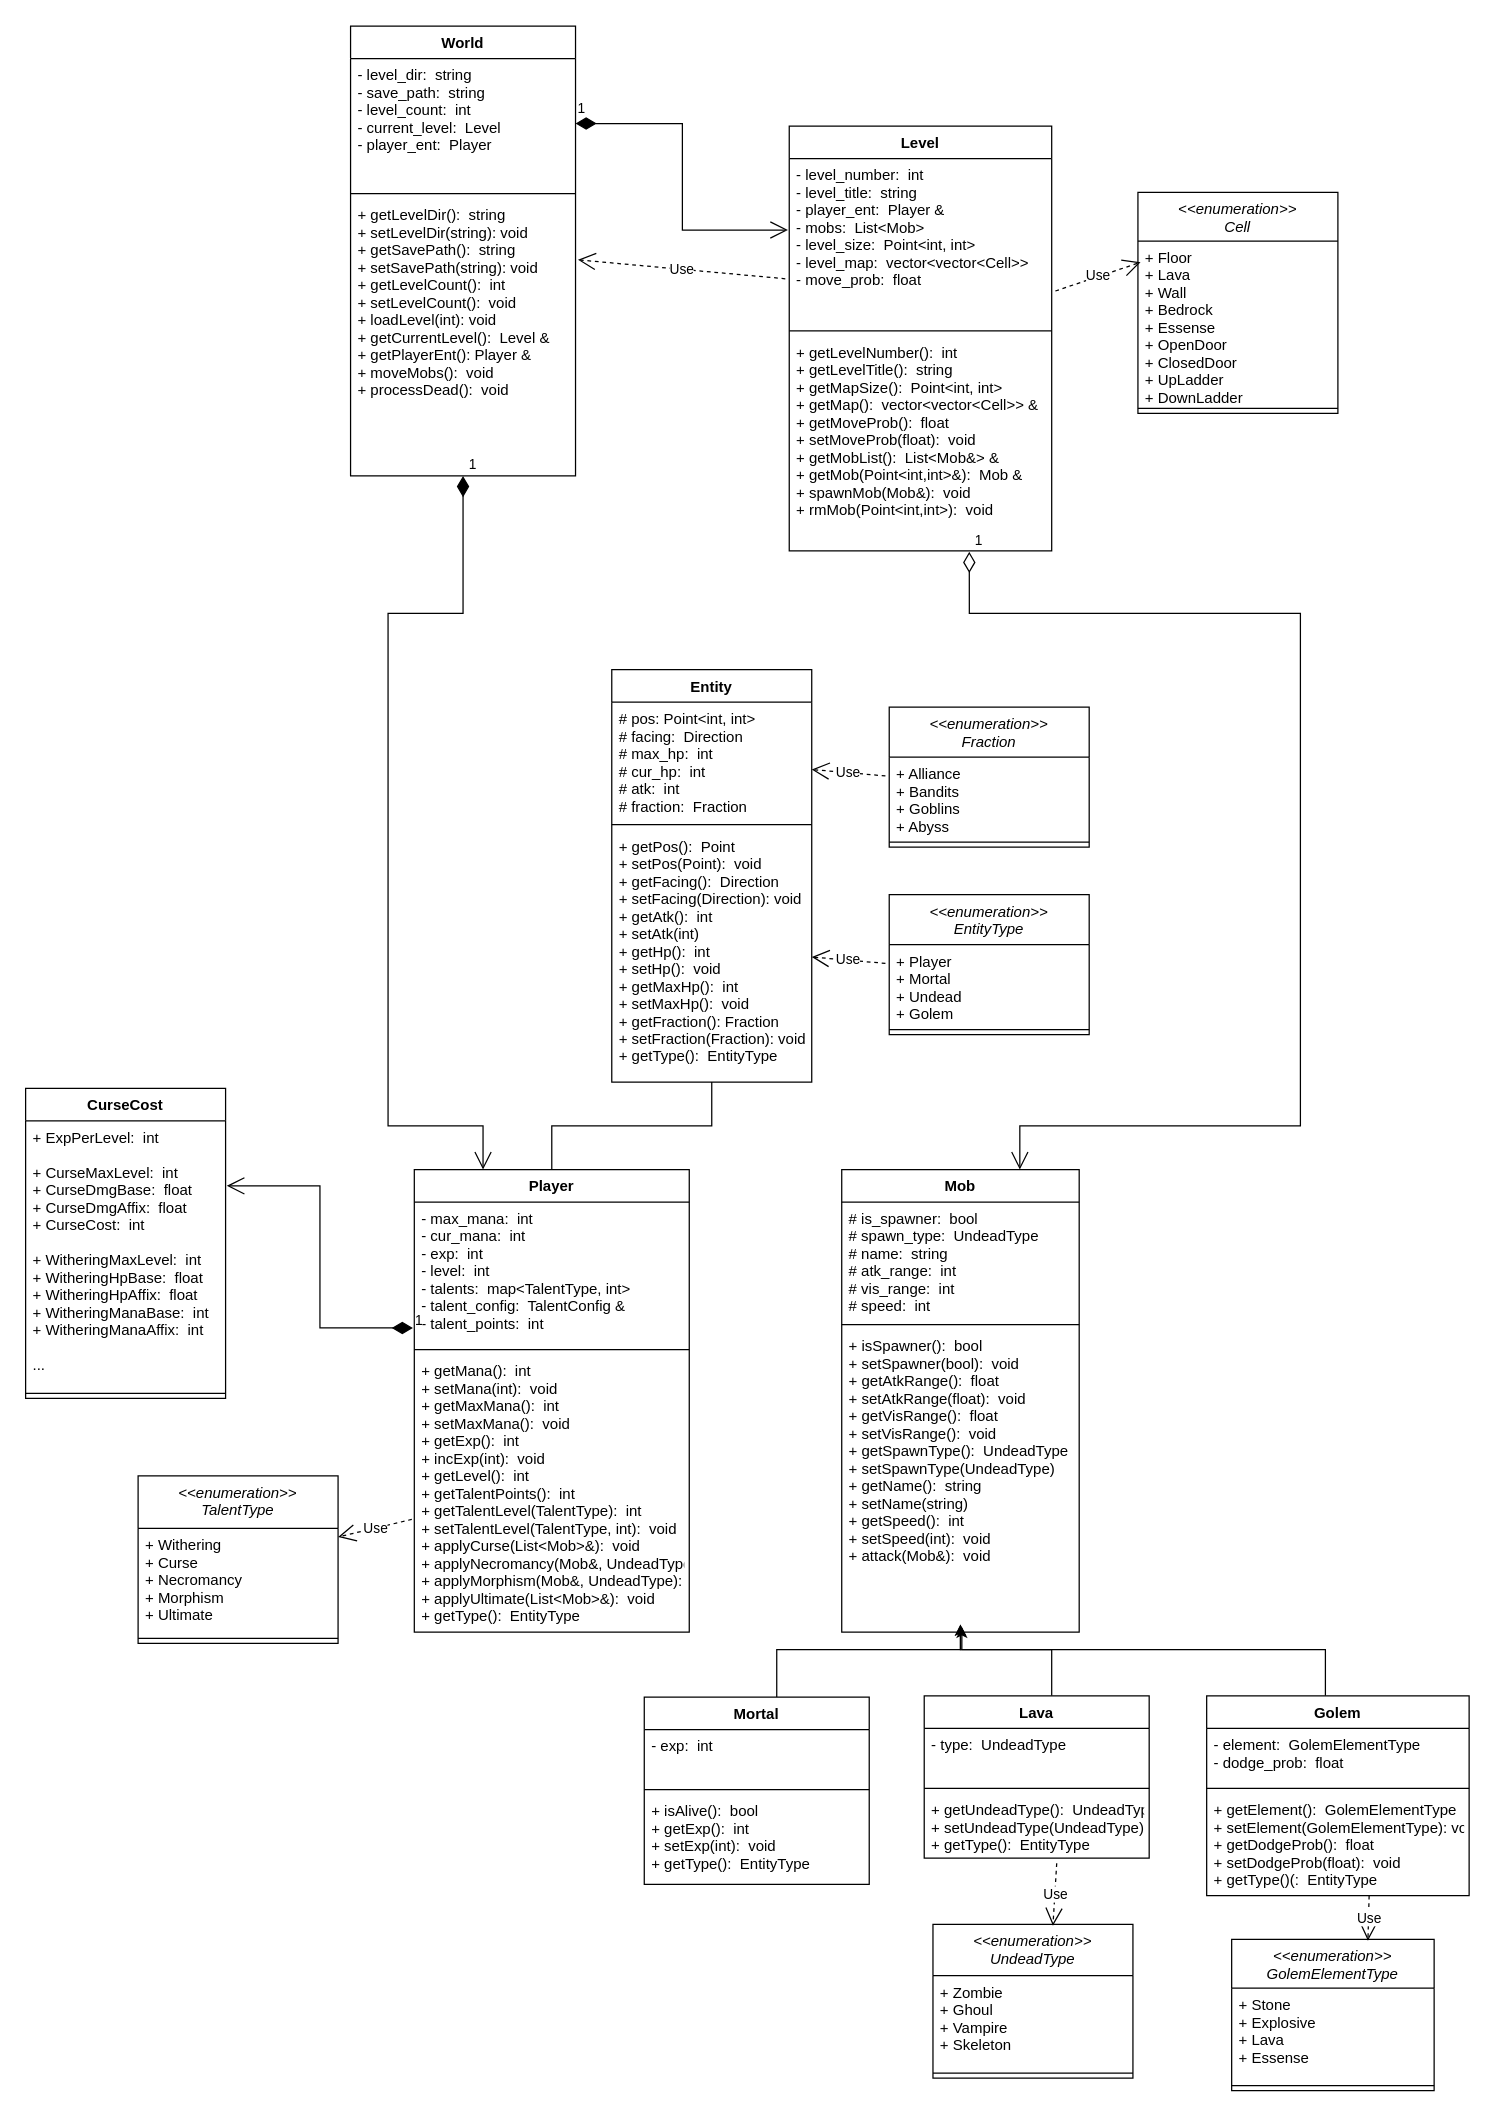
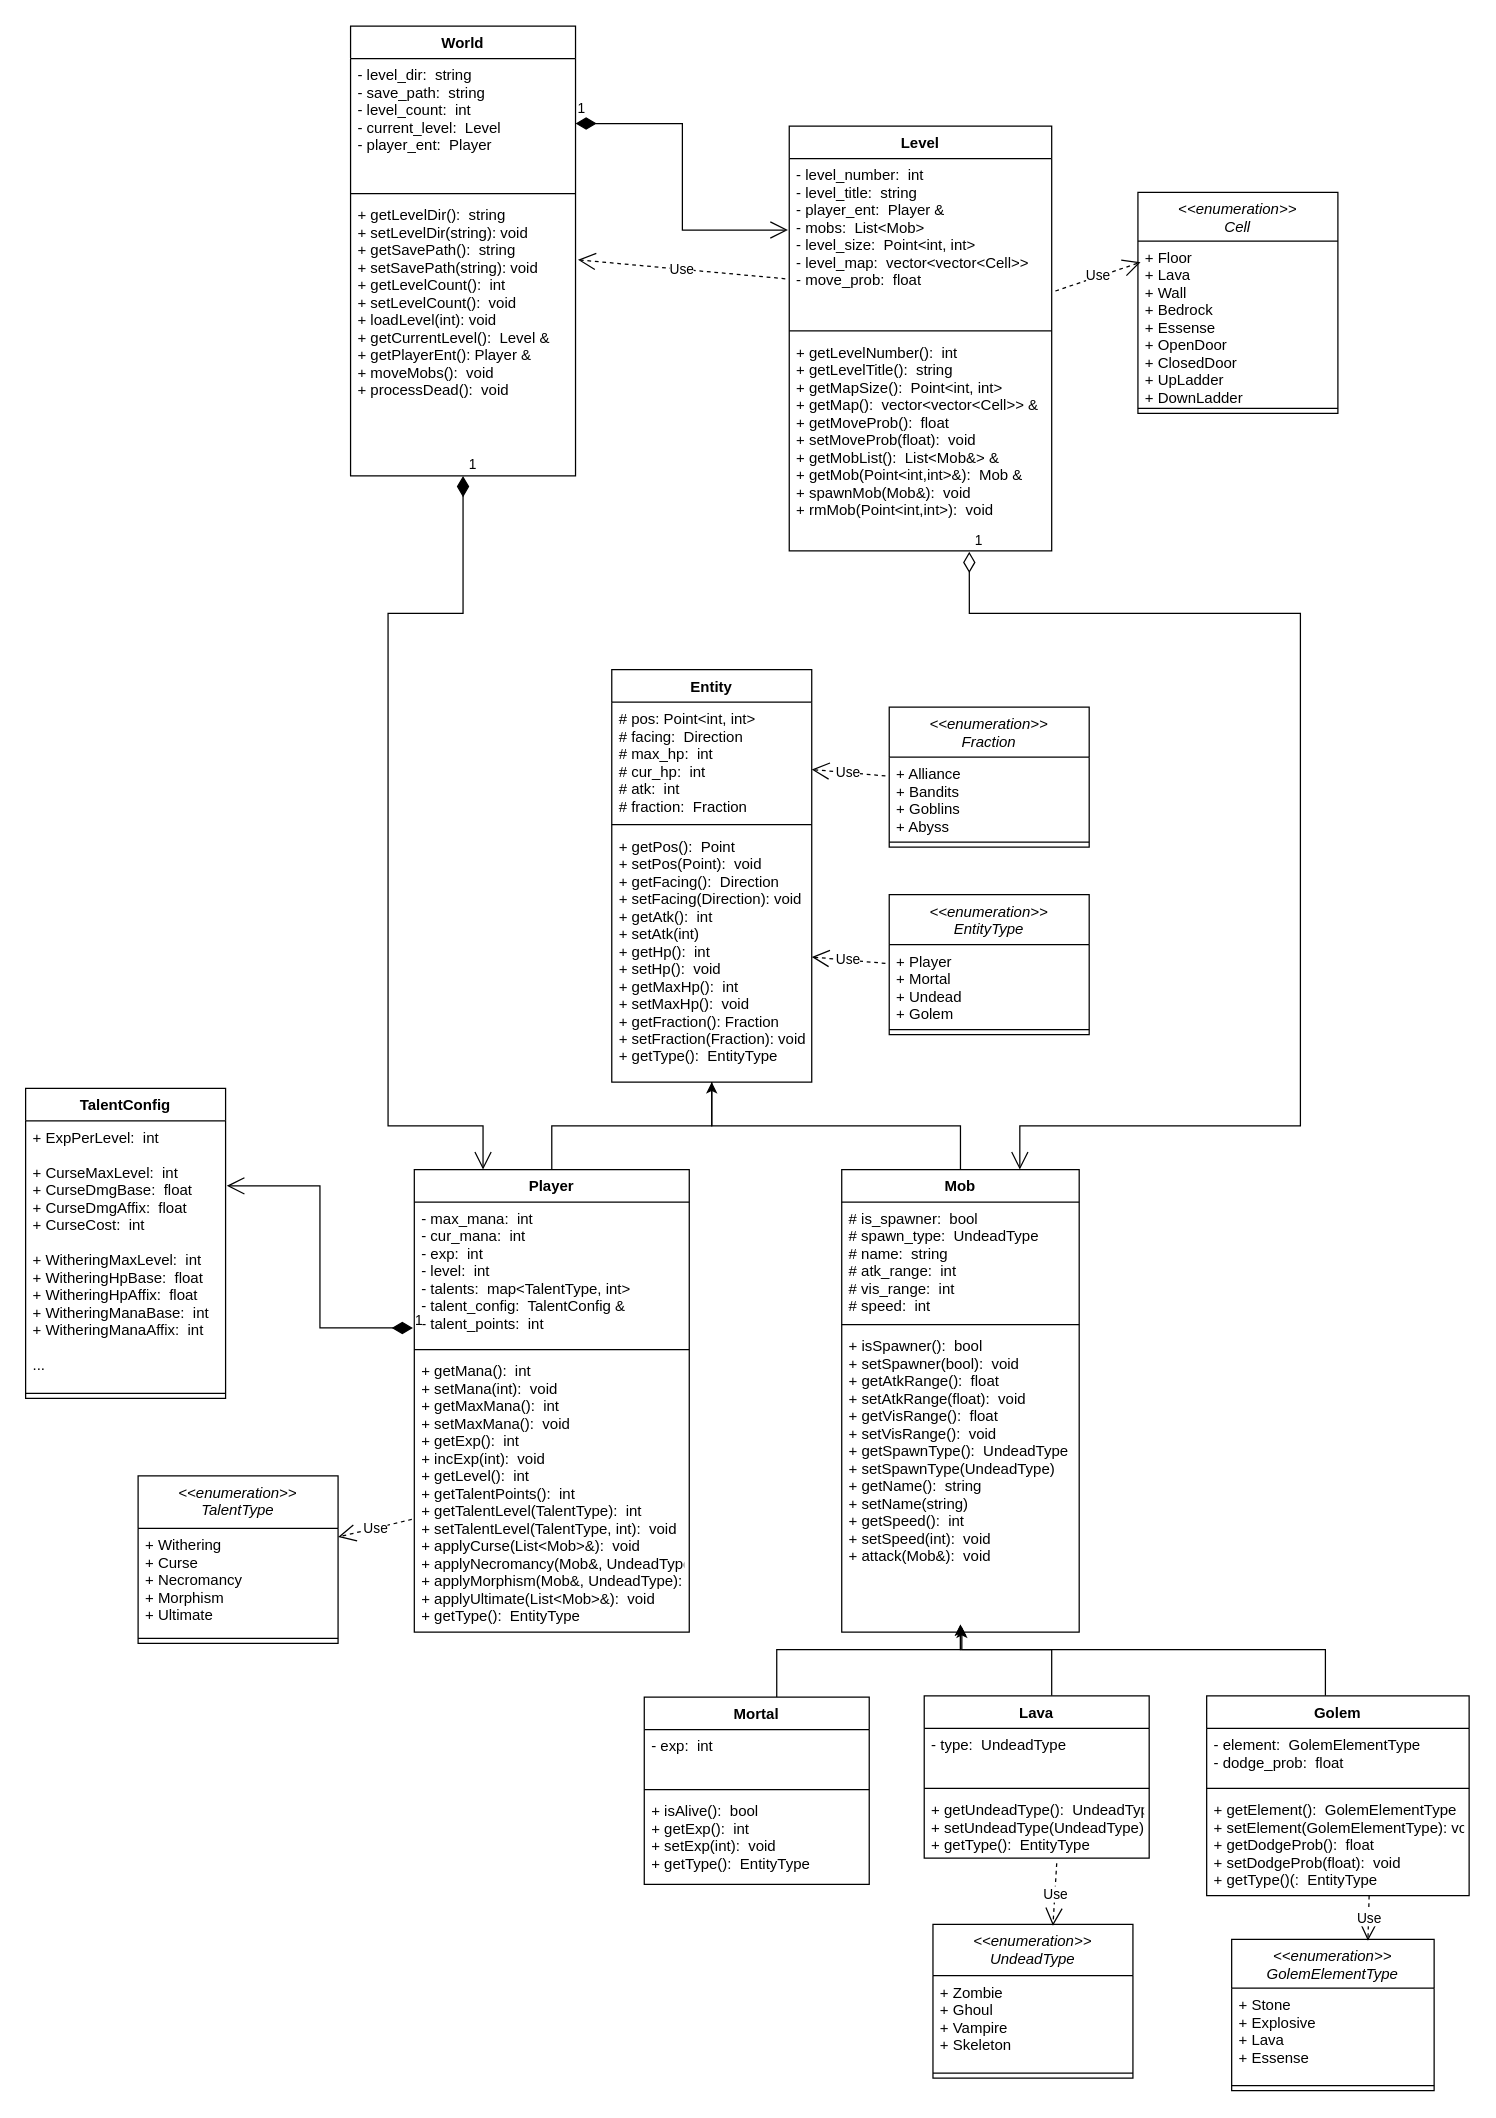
(125, 1105) -> (125, 1105)
none -> (858, 1126)
